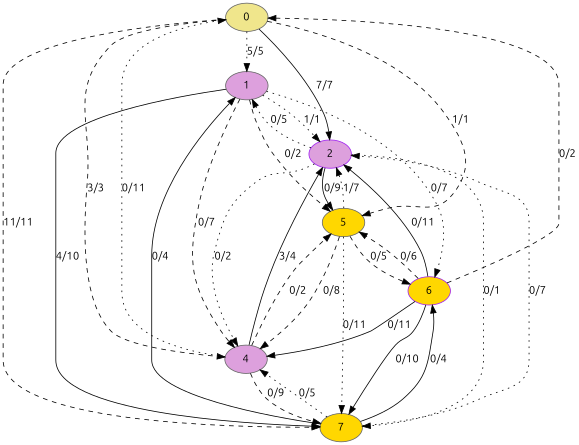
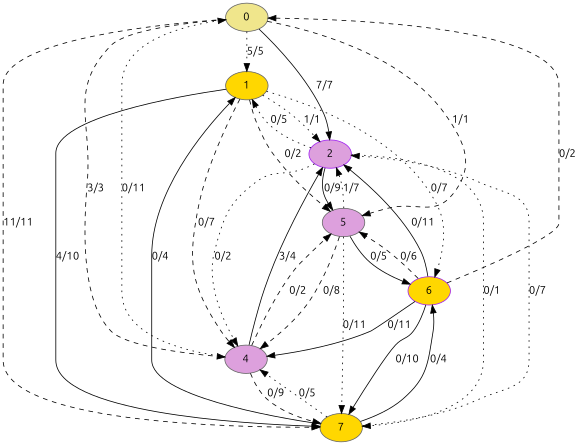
(247, 86) -> (247, 86)
(344, 222) -> (344, 222)
(372, 264) -> (372, 264)
